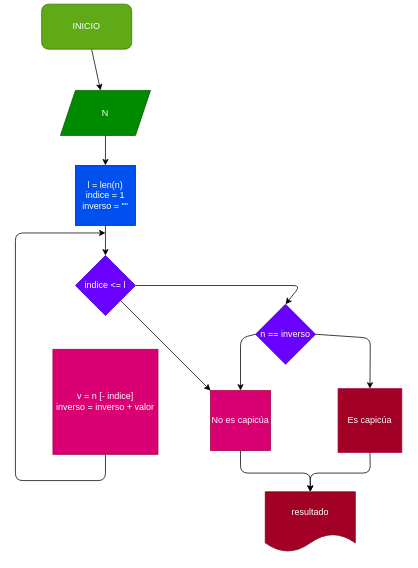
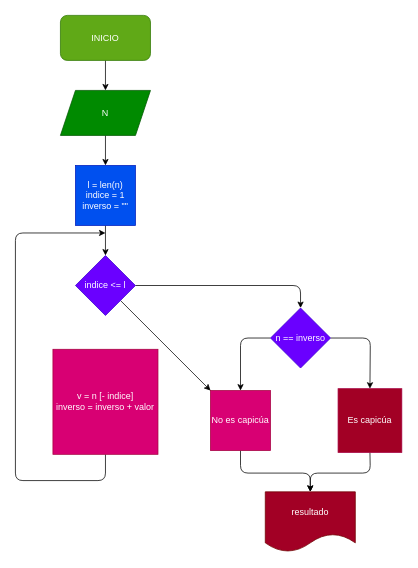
(87, 27) -> (105, 38)
(285, 334) -> (300, 338)
